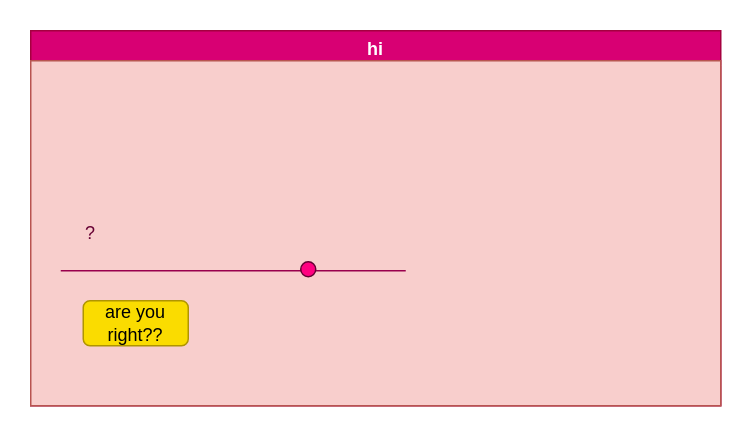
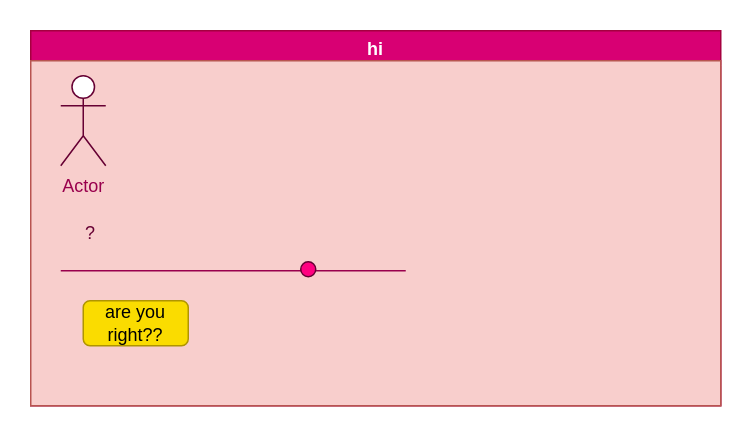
none -> (83, 121)
